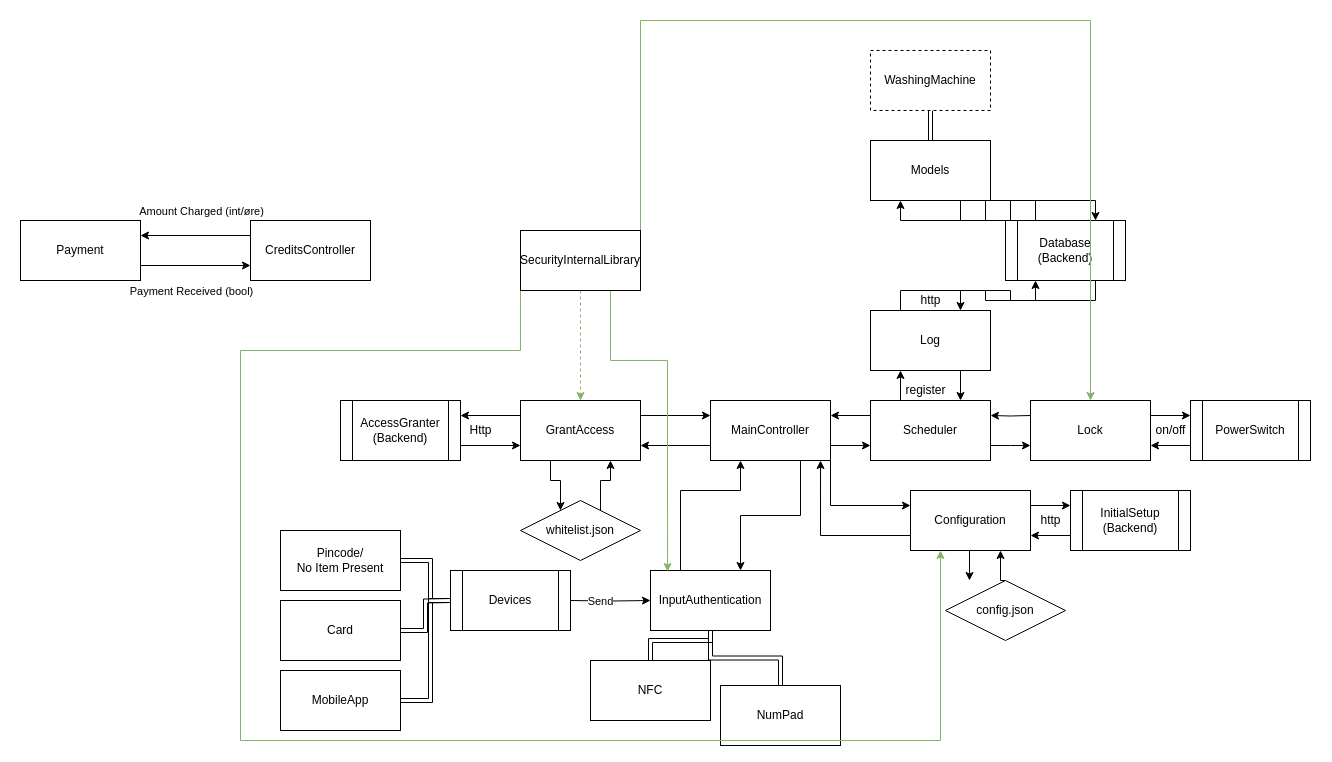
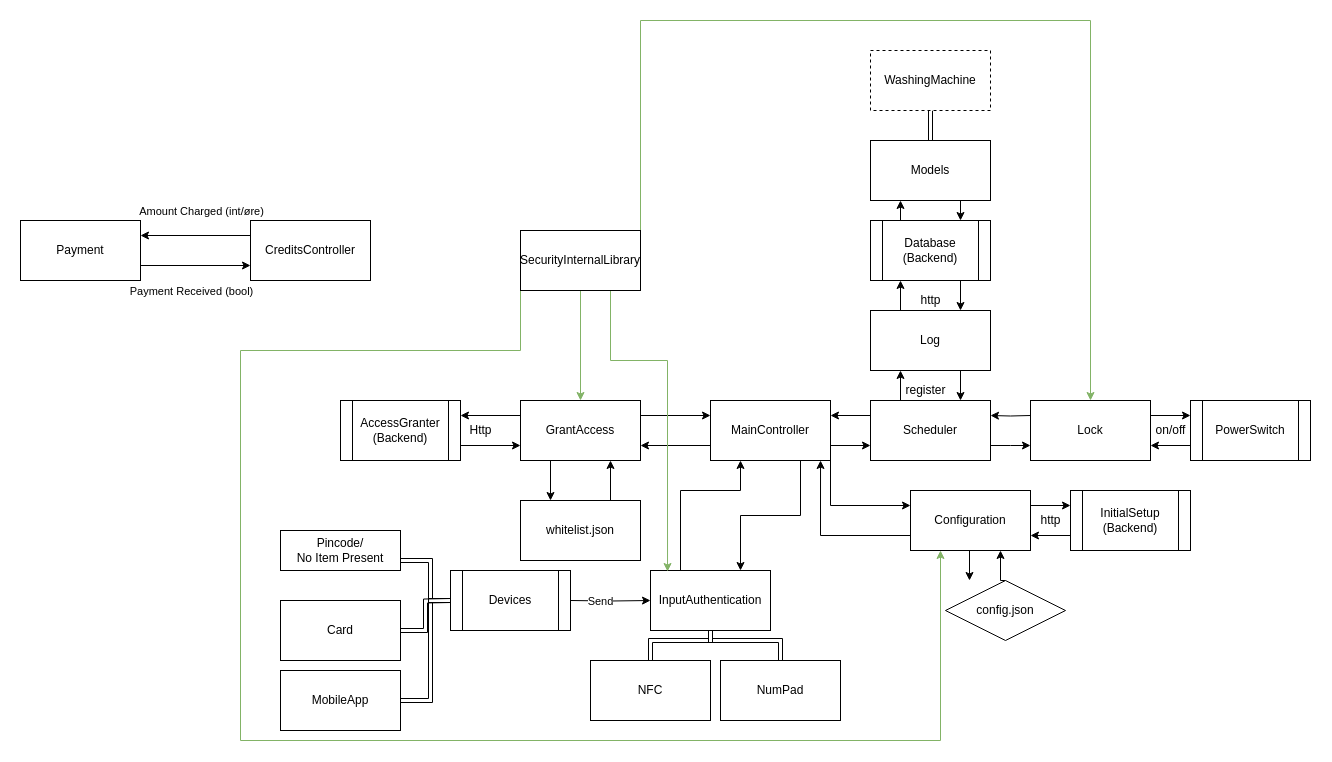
(1066, 251) -> (931, 251)
(581, 343) -> (581, 343)
(581, 531) -> (581, 531)
(341, 561) -> (341, 551)
(781, 716) -> (781, 691)
